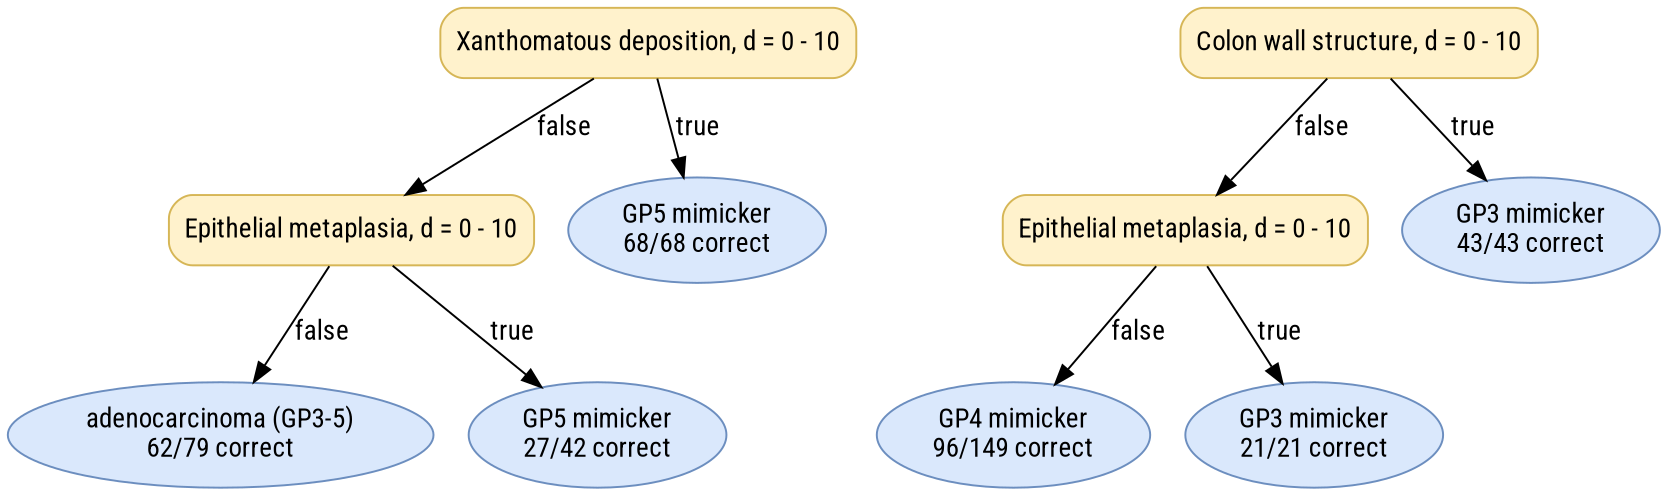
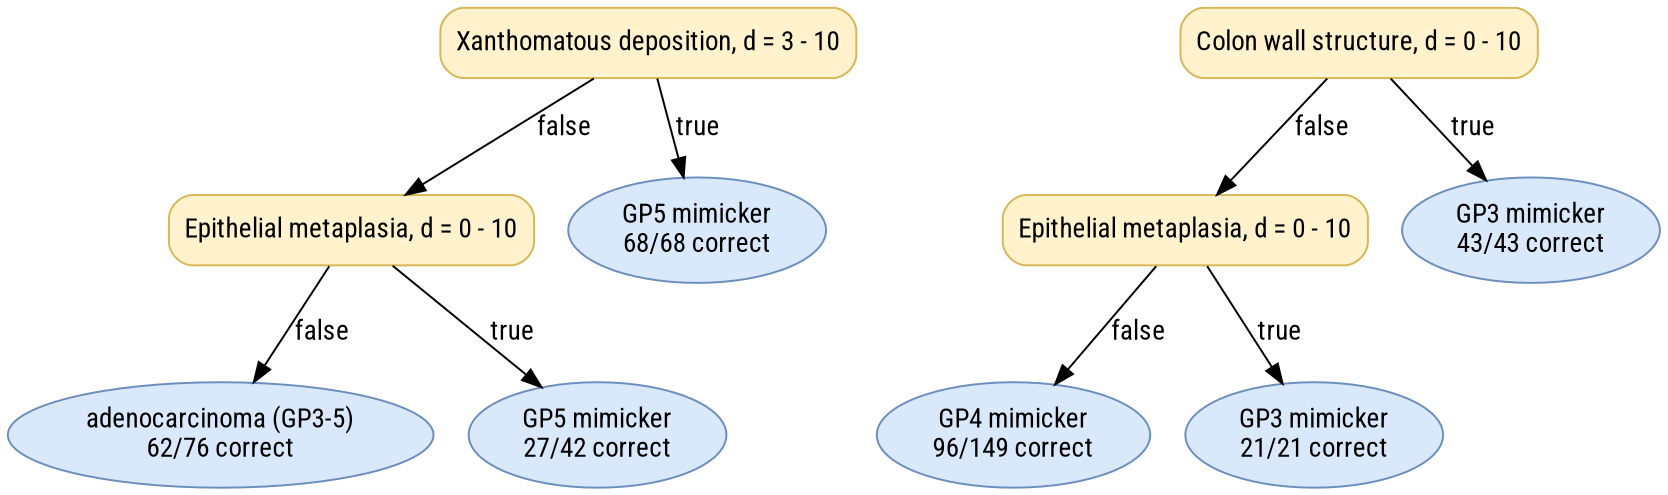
(648, 43) -> (648, 43)
(221, 449) -> (221, 449)
